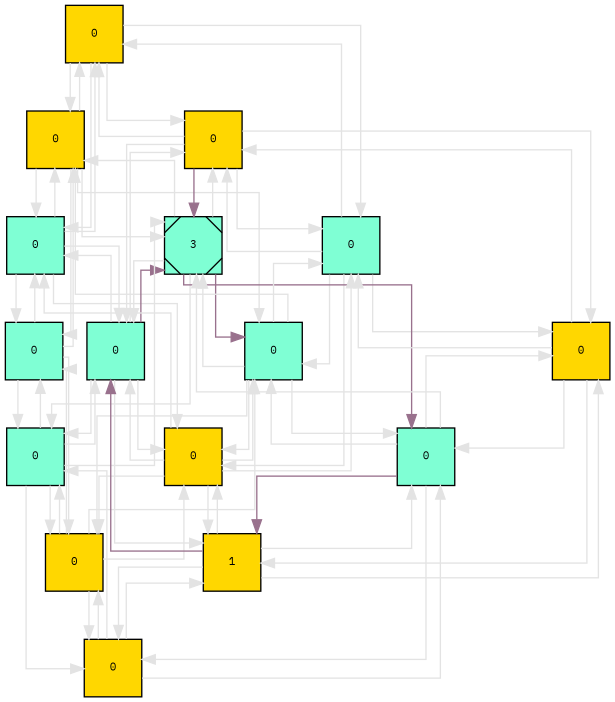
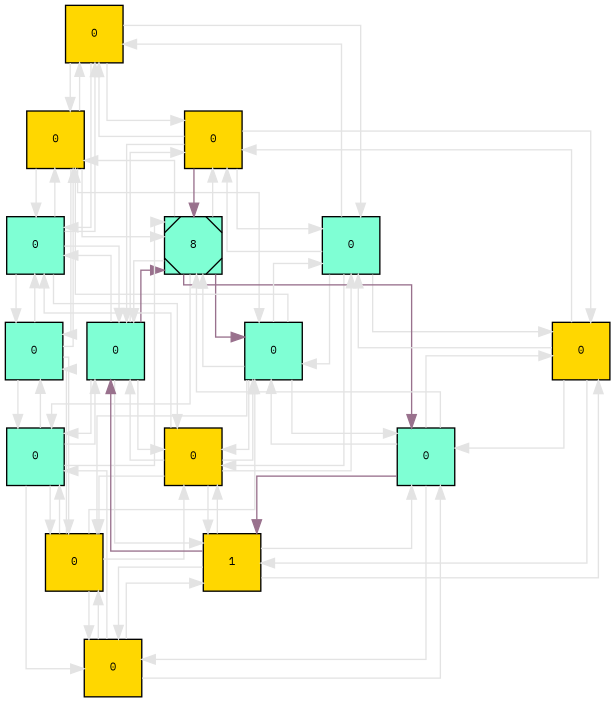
(193, 245) -> (193, 245)
